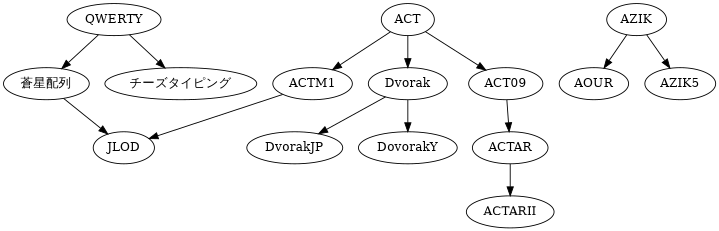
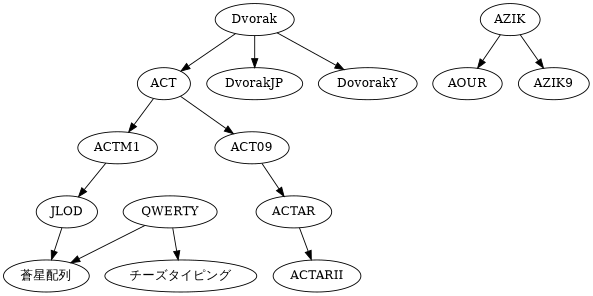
(408, 47) -> (212, 50)
(680, 84) -> (554, 84)
(82, 113) -> (58, 240)
